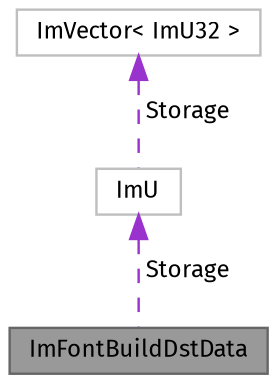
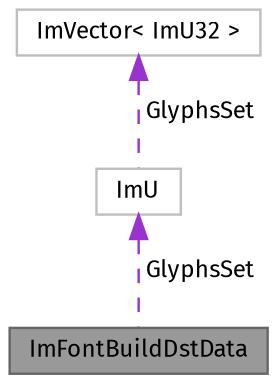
(184, 112) -> (198, 112)
(184, 271) -> (198, 271)
